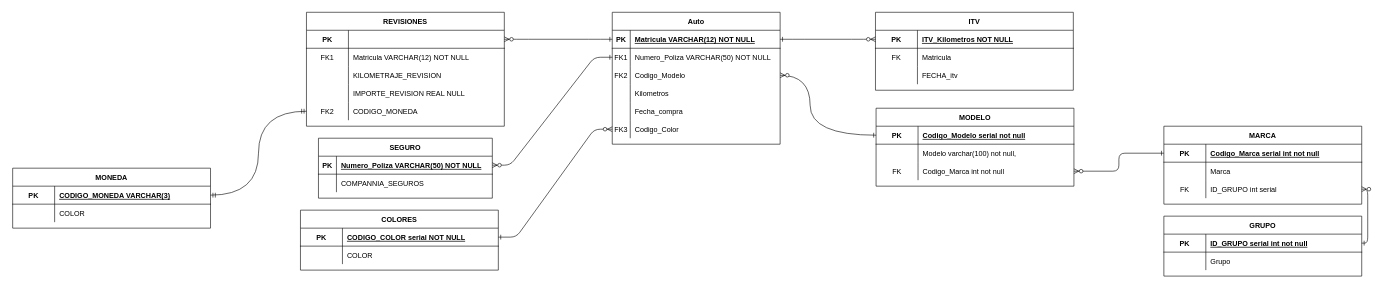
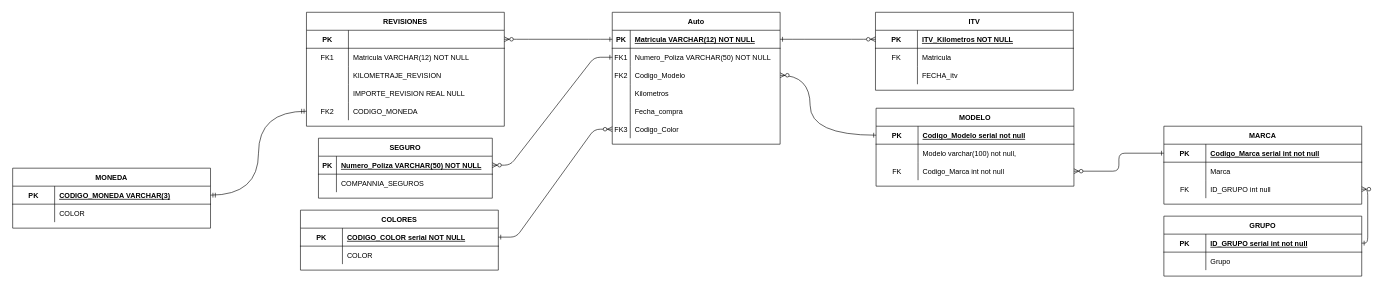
(1244, 190) -> (1240, 190)
